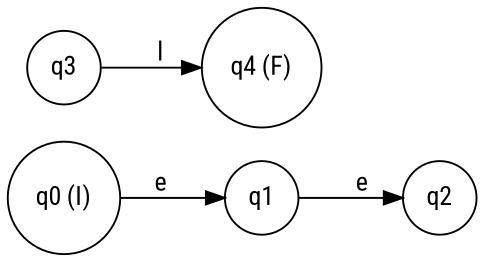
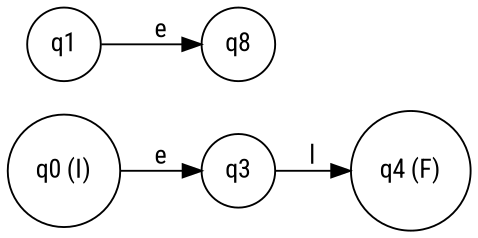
(163, 198) -> (152, 171)
(440, 198) -> (238, 44)
